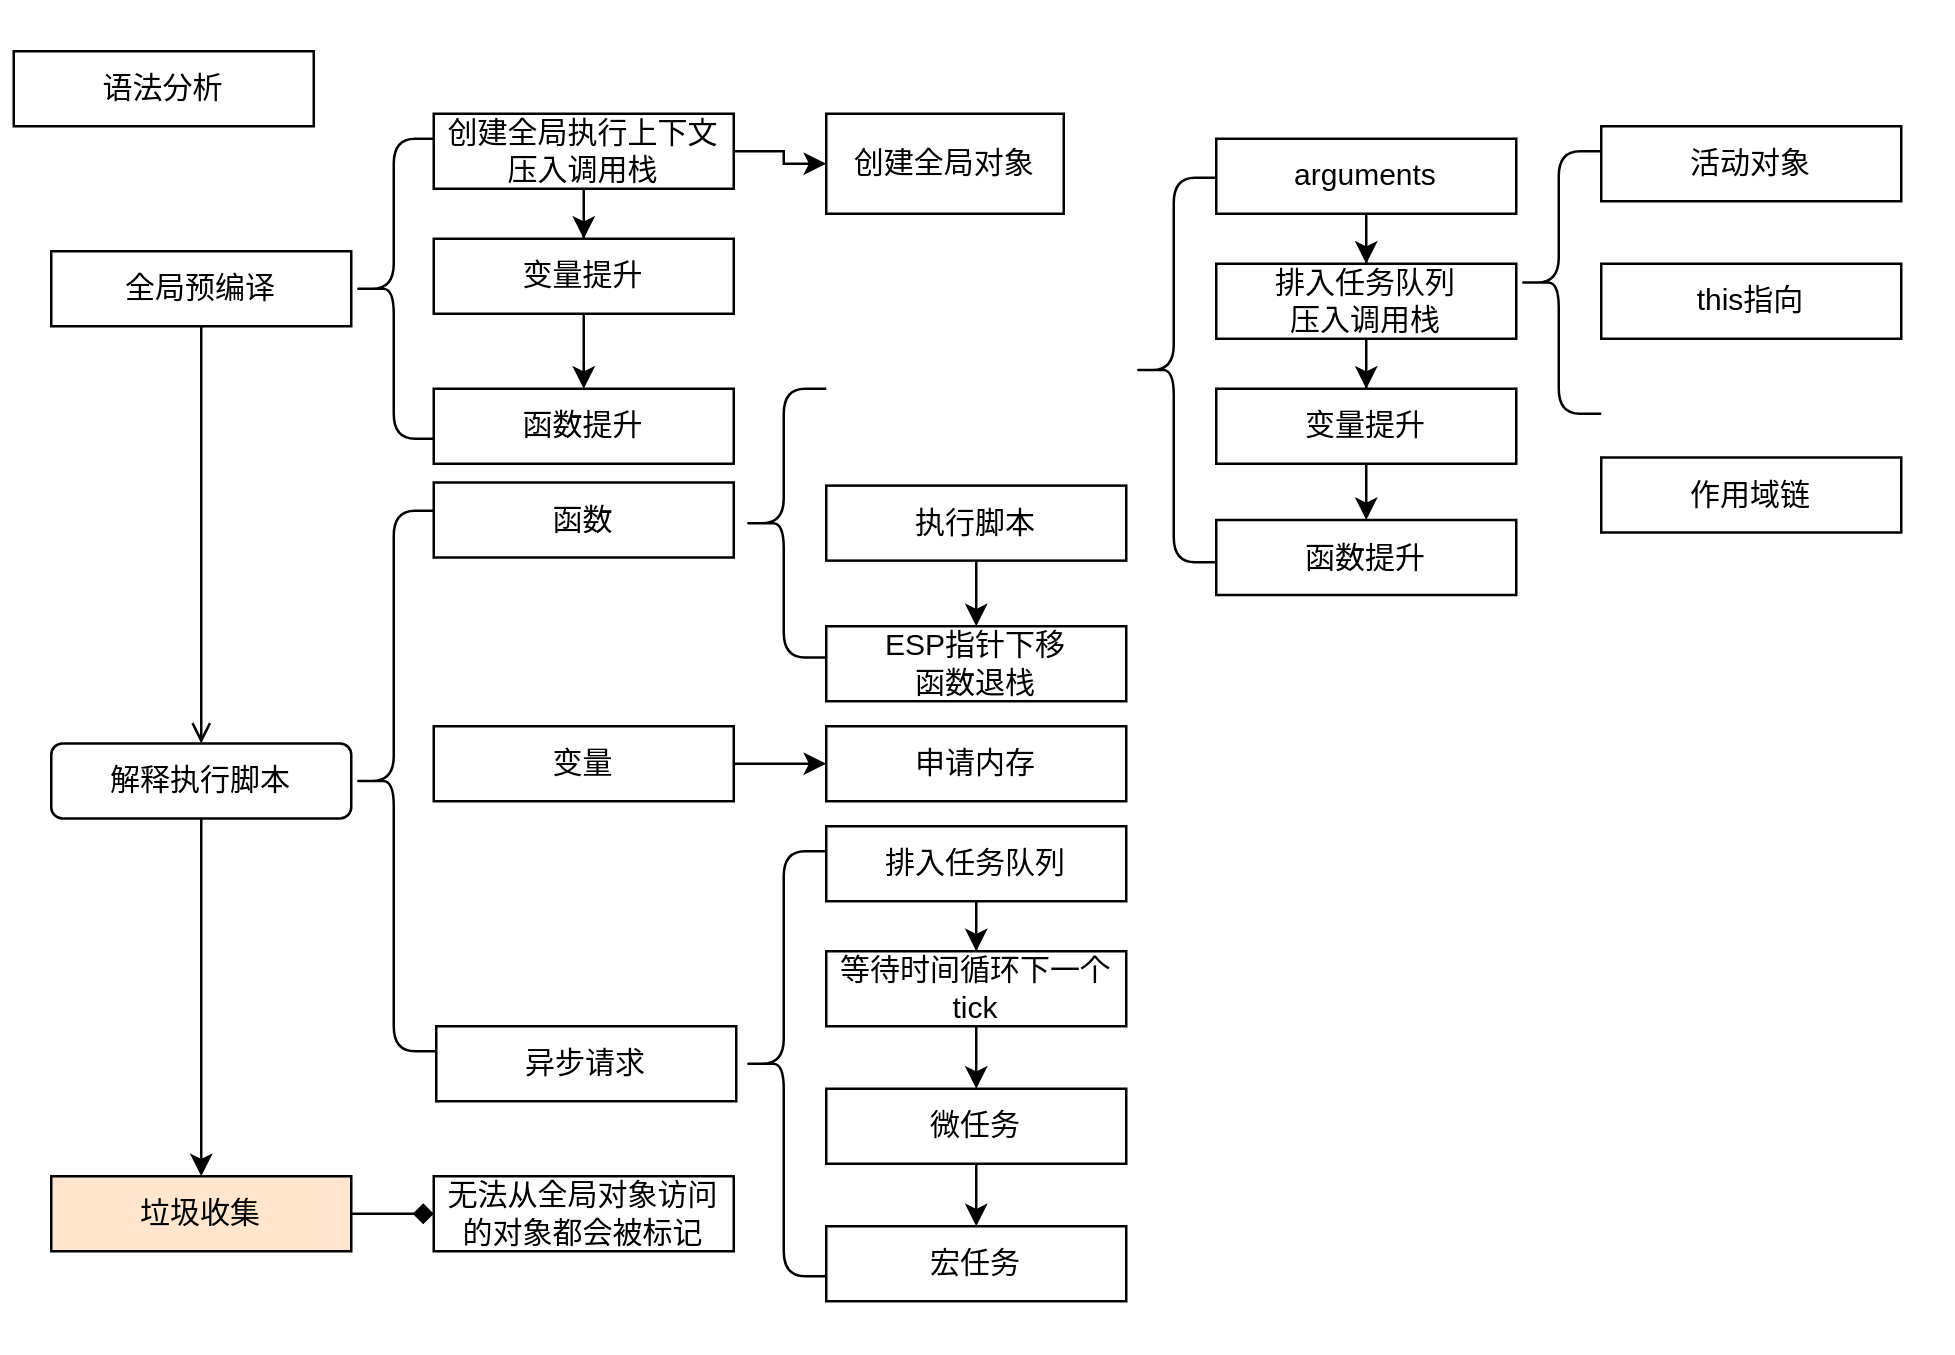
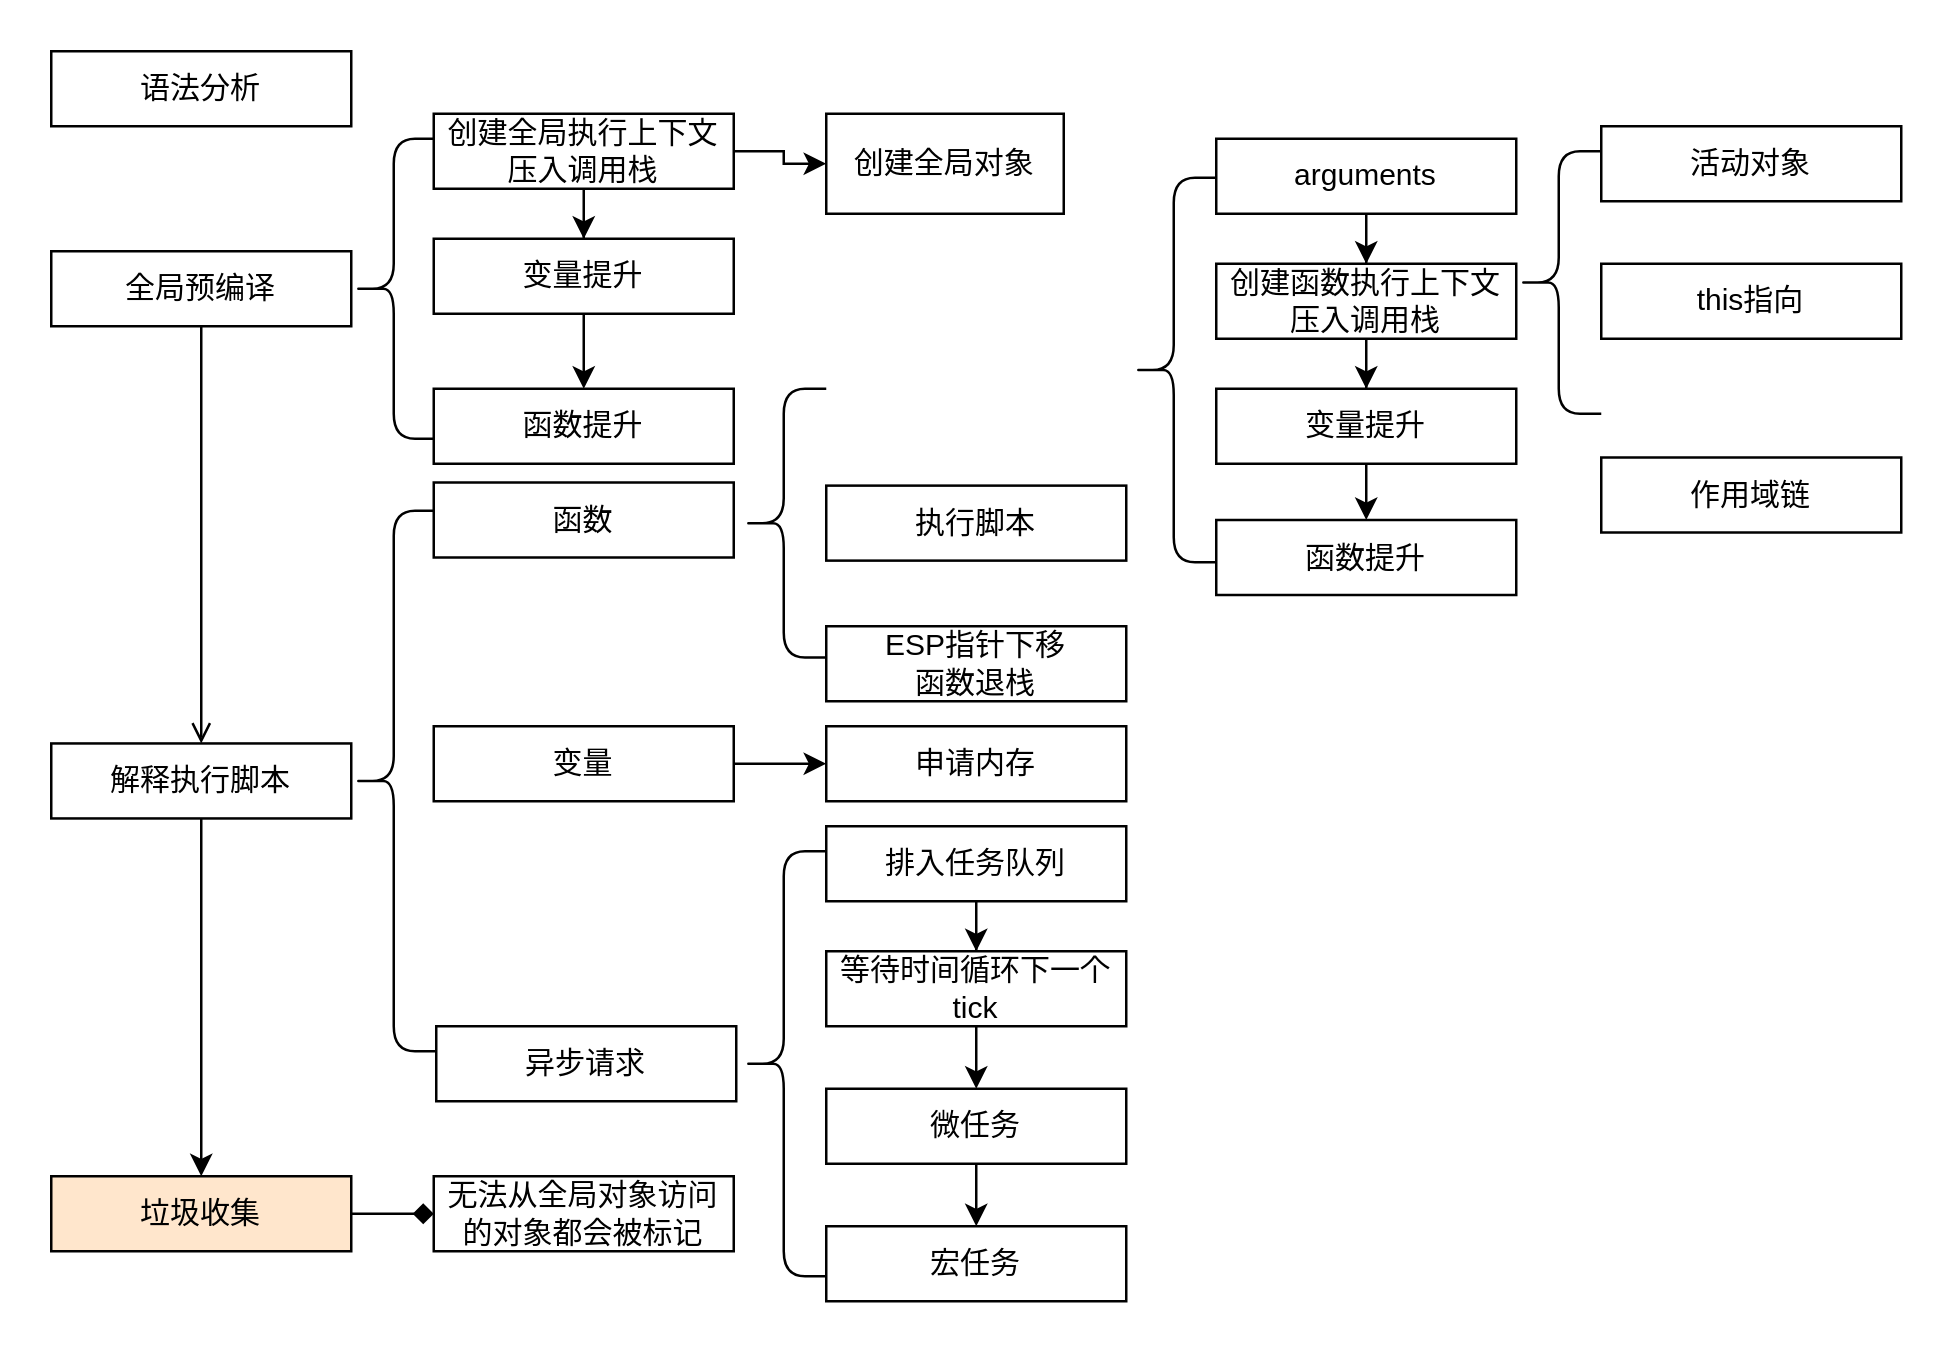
(164, 89) -> (201, 89)
(1366, 301) -> (1366, 301)
(976, 602) -> none
(201, 781) -> (201, 781)
